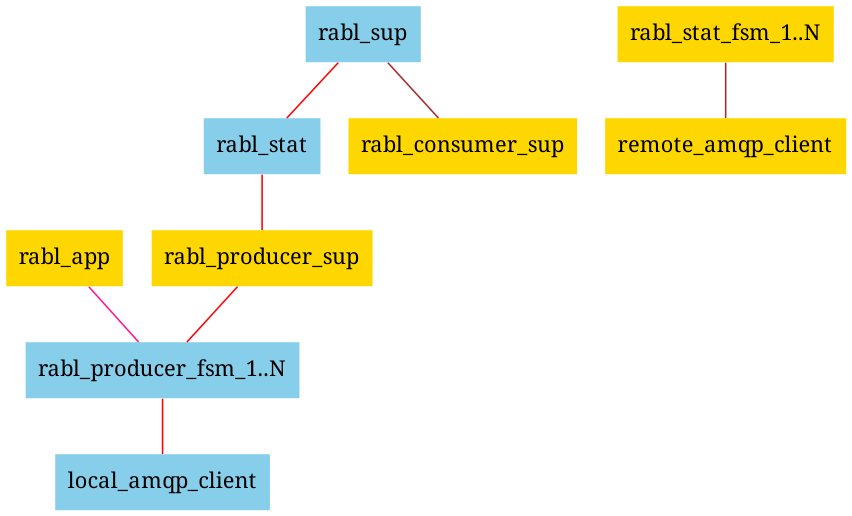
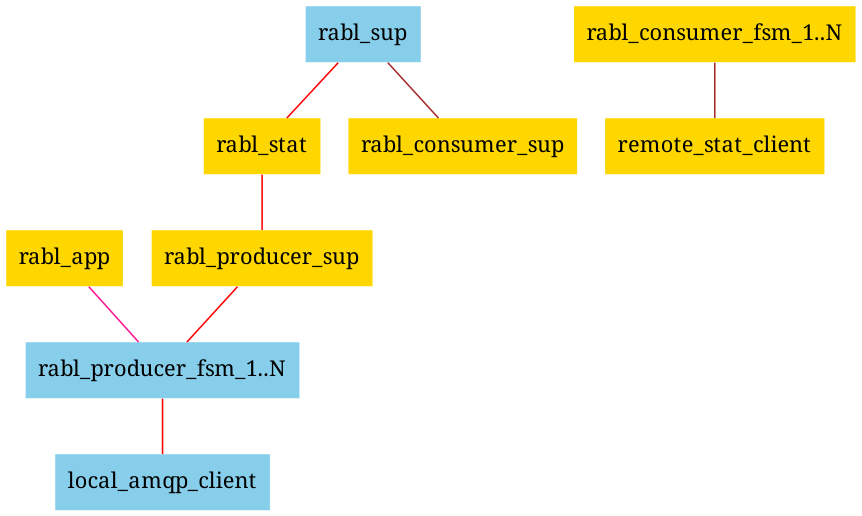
(726, 34) -> (715, 34)
(262, 146) -> (262, 146)
(726, 146) -> (715, 146)
